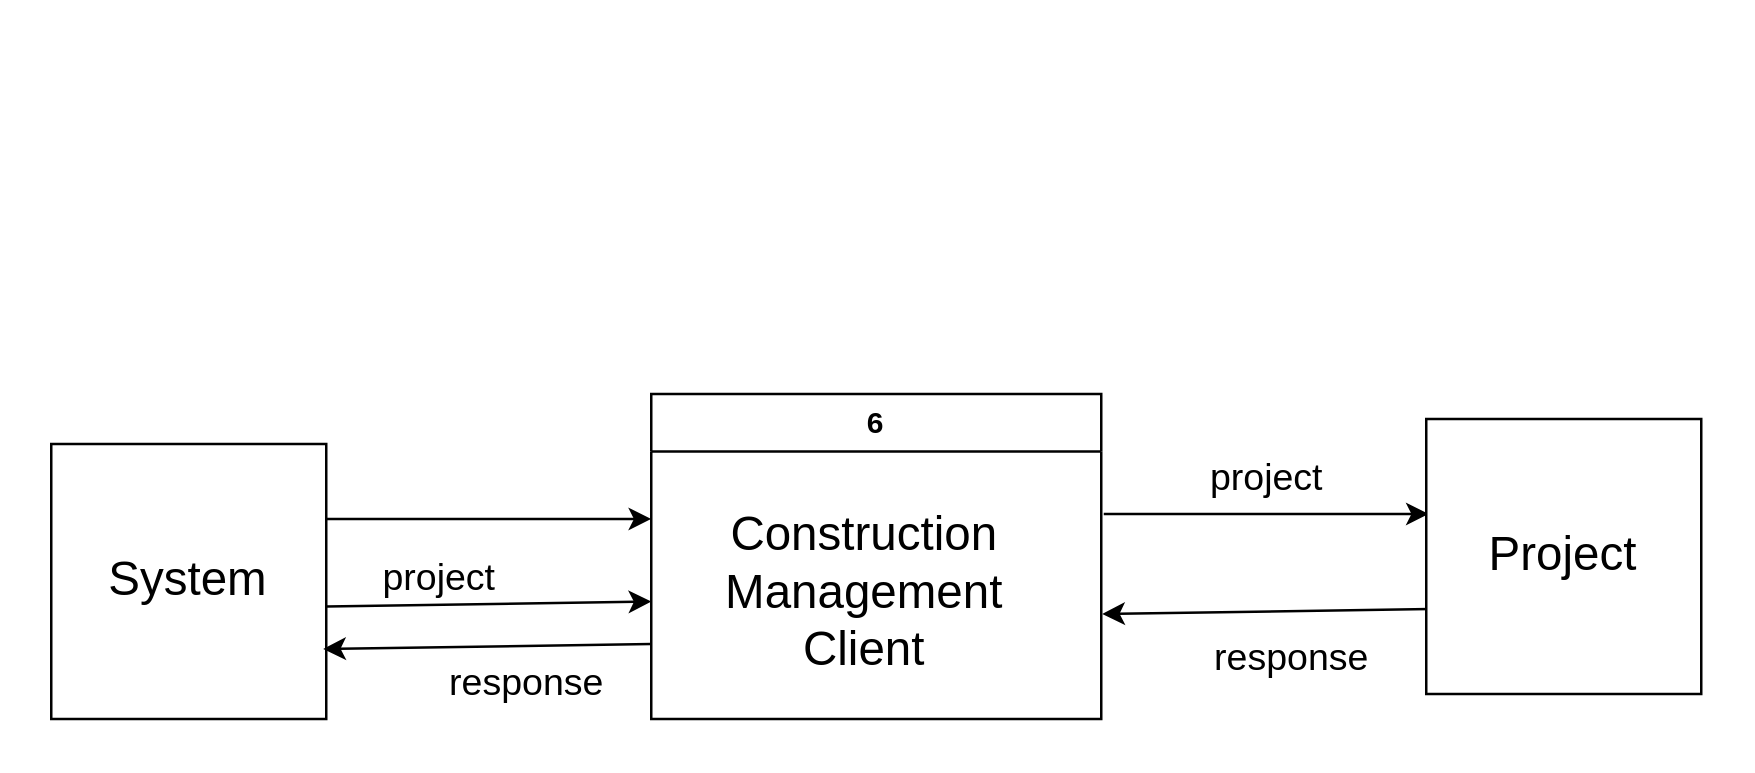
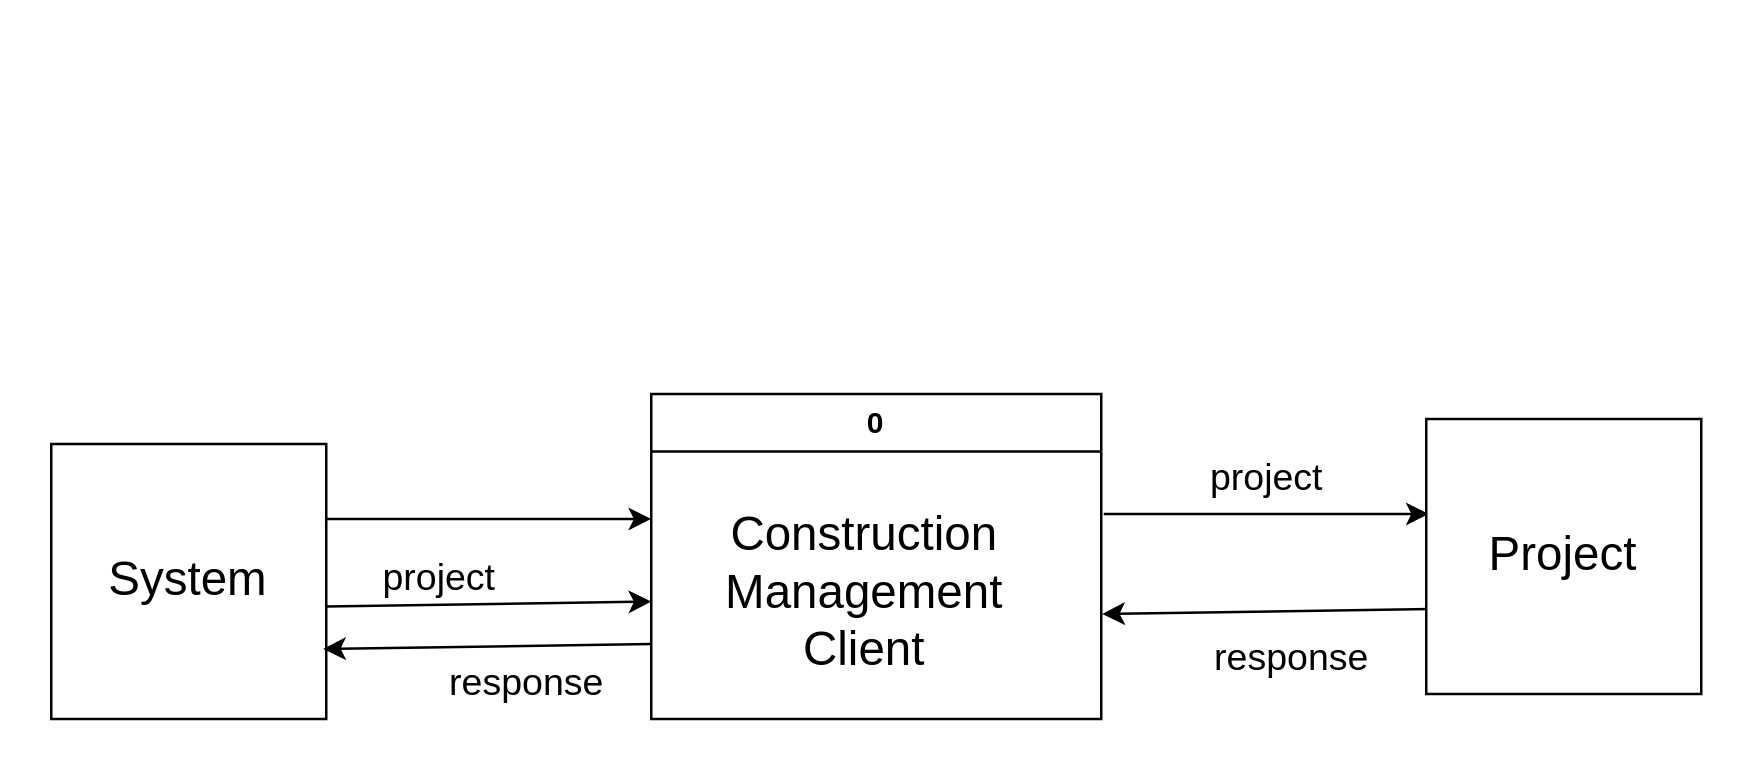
(876, 424) -> (876, 424)
